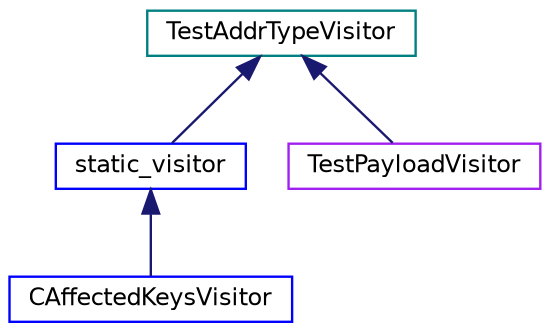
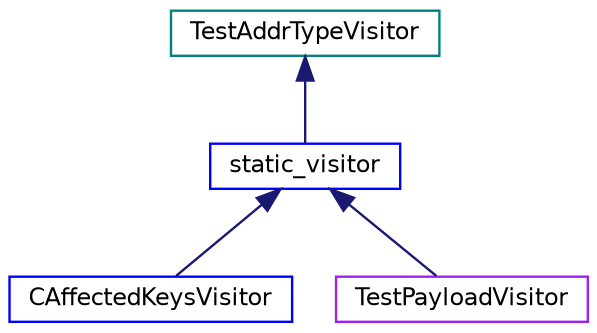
(356, 108) -> (393, 240)
